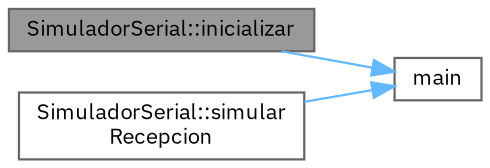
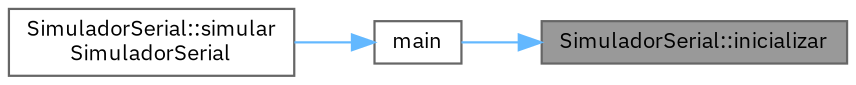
(327, 59) -> (490, 42)
(162, 126) -> (152, 42)
